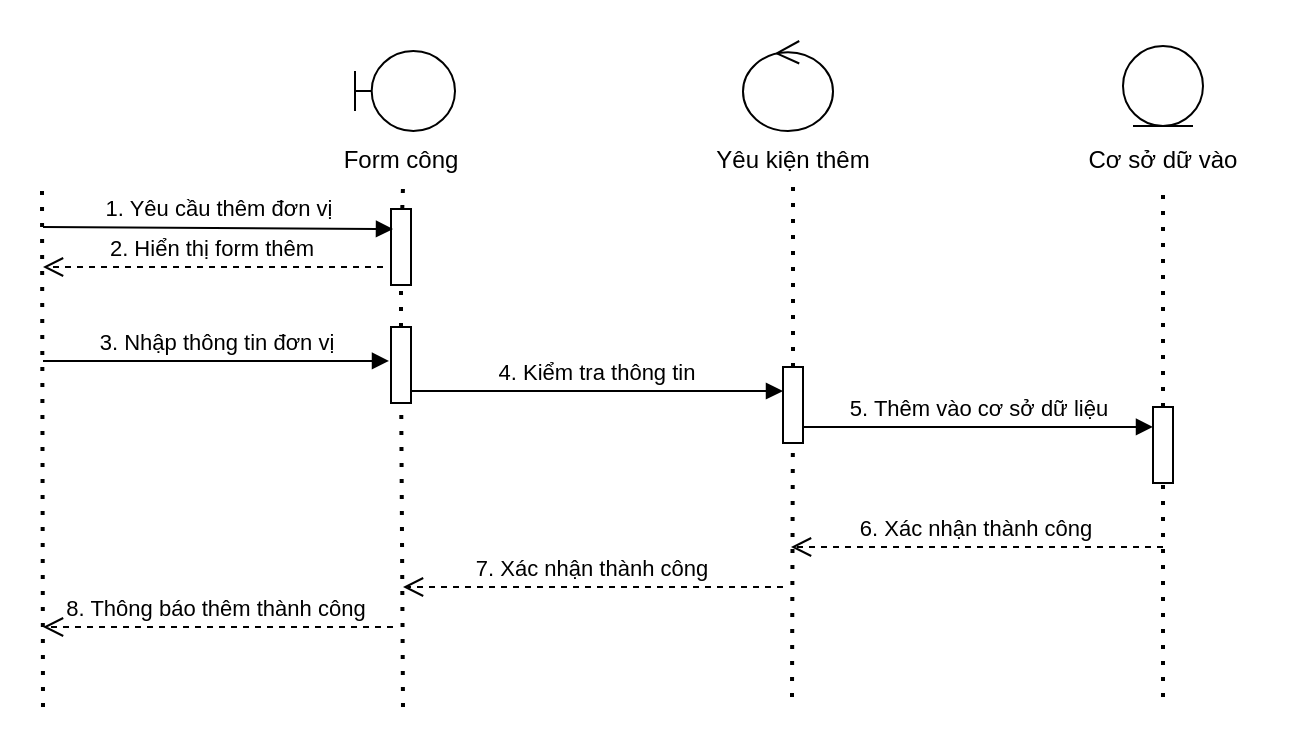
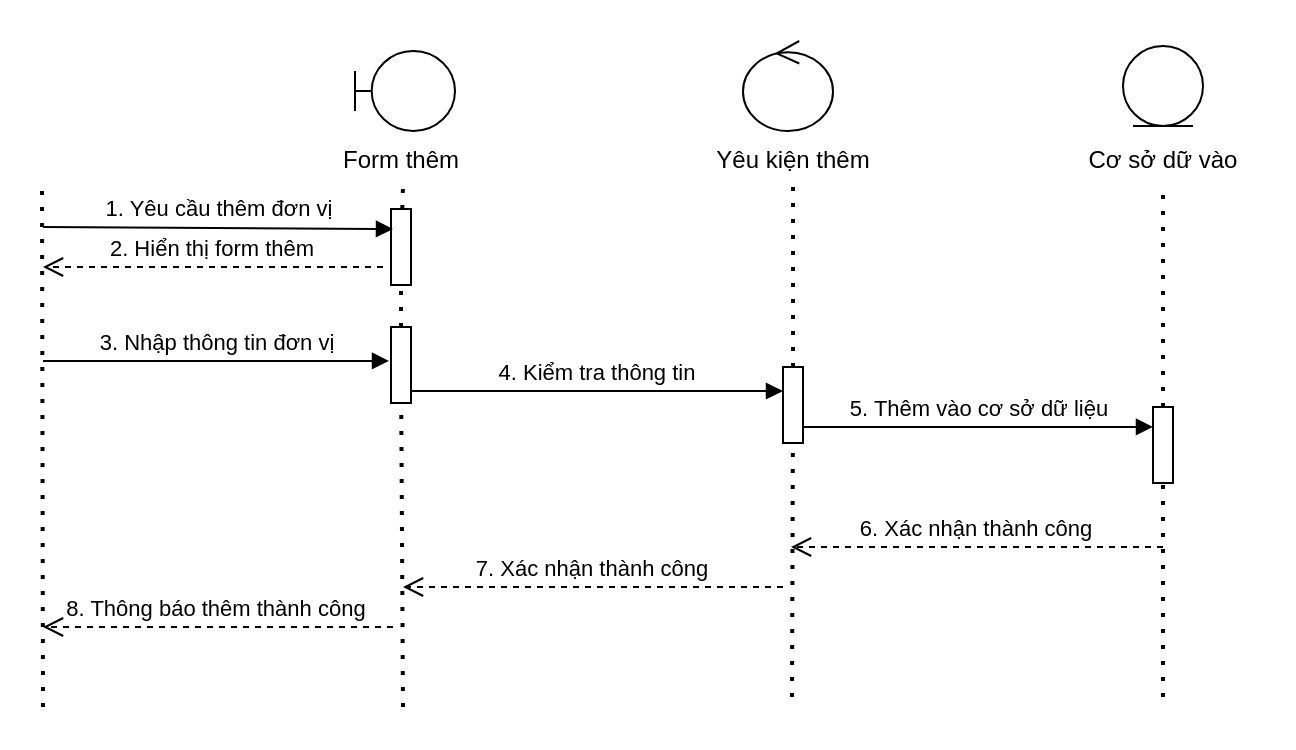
(402, 161) -> (402, 161)
